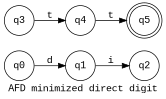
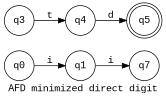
(111, 15) -> (111, 15)
(50, 61) -> (50, 61)
(144, 66) -> (144, 66)
